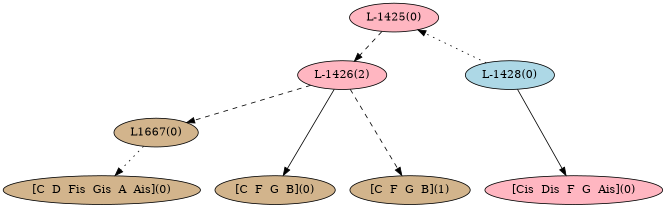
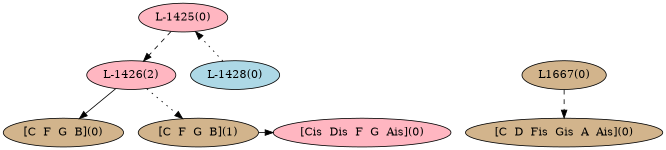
(252, 103) -> none
(374, 129) -> (162, 101)
(540, 129) -> (262, 133)
(132, 158) -> (564, 100)
